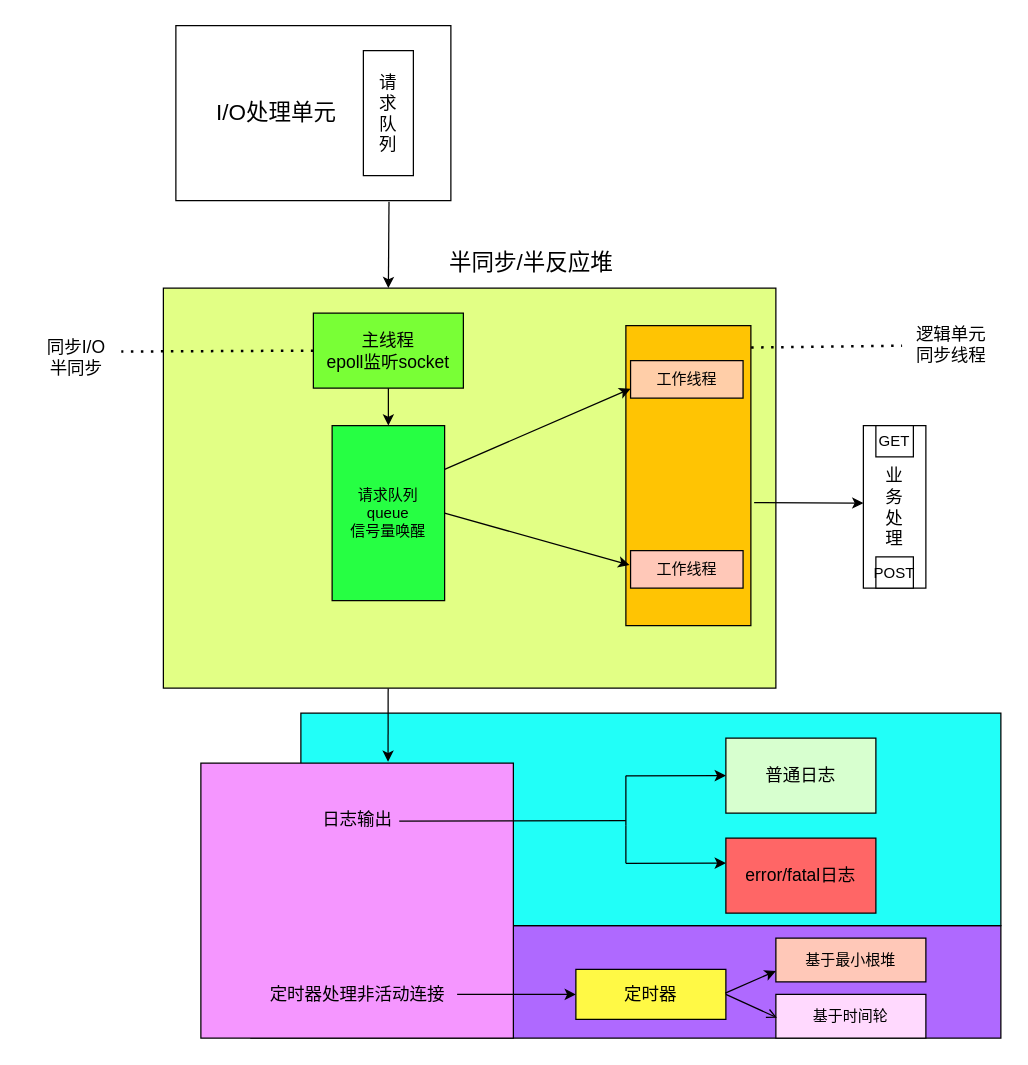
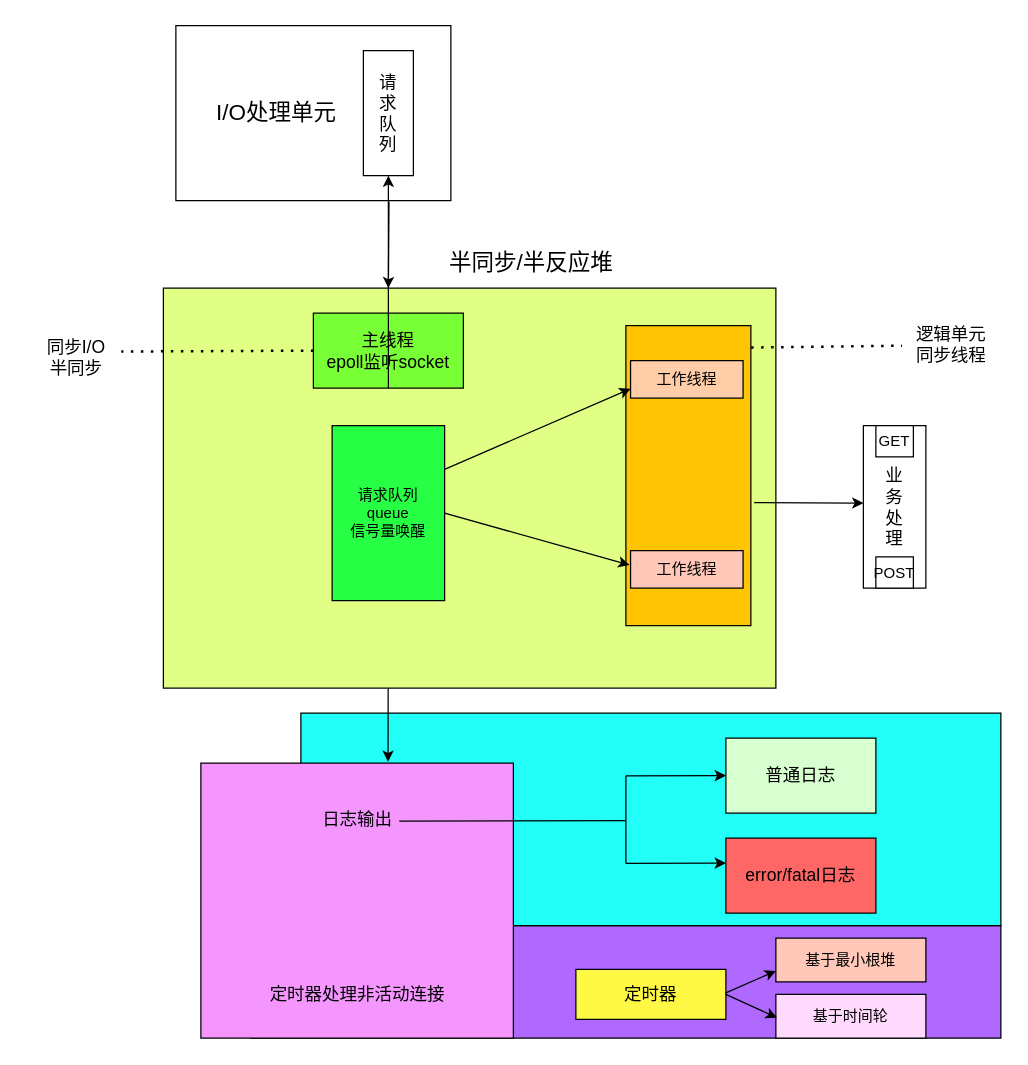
(388, 402) -> (388, 338)
(512, 994) -> none
(770, 1014) -> (768, 1014)
